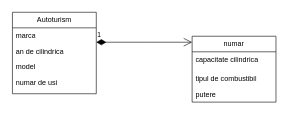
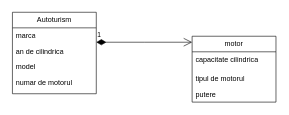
(234, 44) -> (234, 44)
(230, 80) -> (223, 80)
(37, 83) -> (45, 83)
